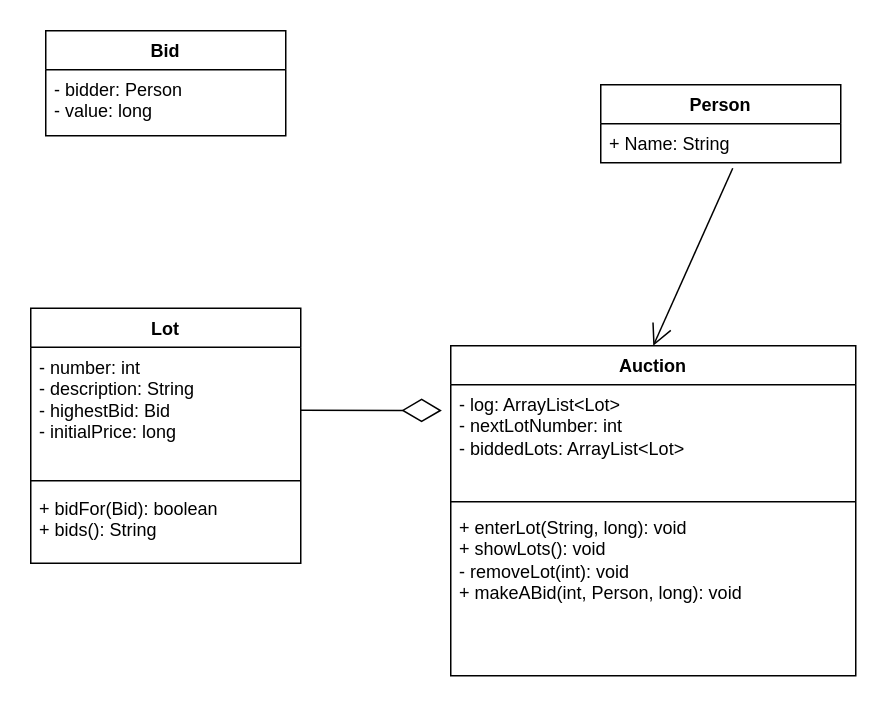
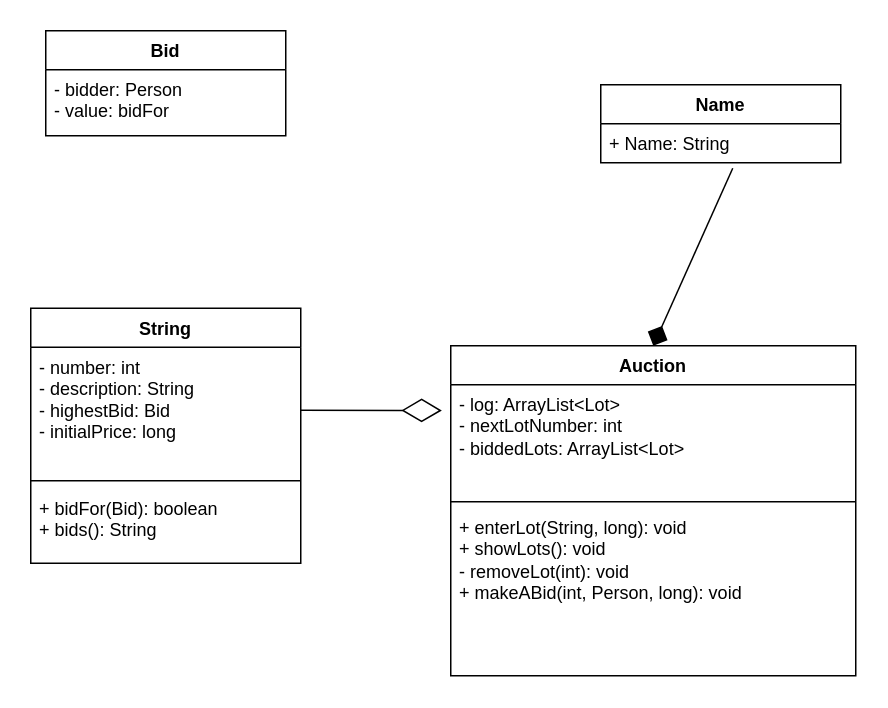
(126, 102) -> (126, 102)
(721, 106) -> (721, 106)
(166, 330) -> (166, 330)
(659, 334) -> (662, 326)
